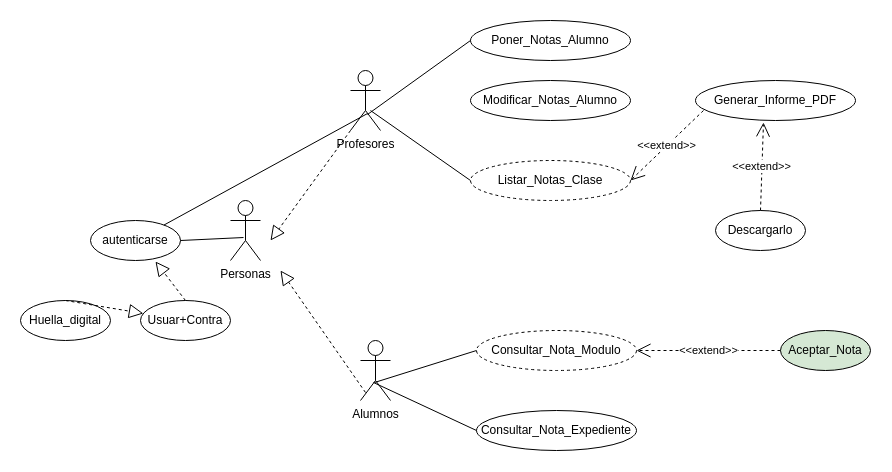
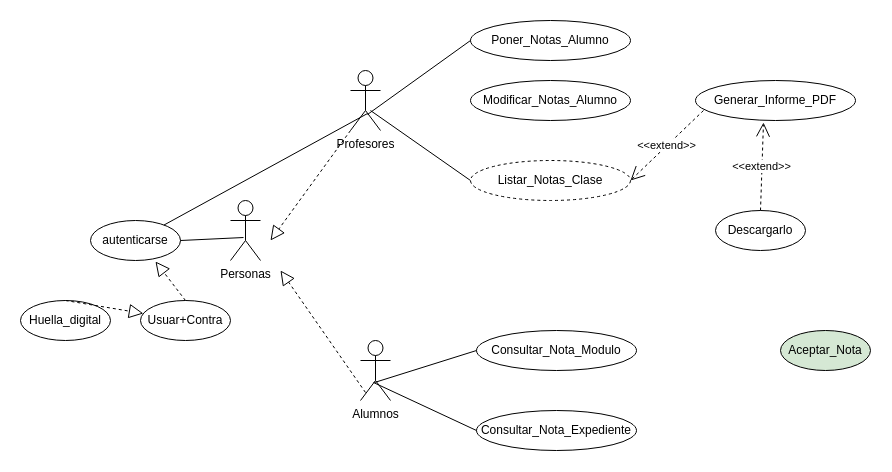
(557, 351) -> (557, 351)
(710, 351) -> none
